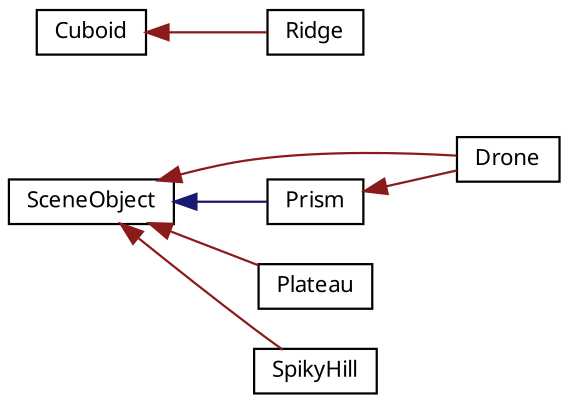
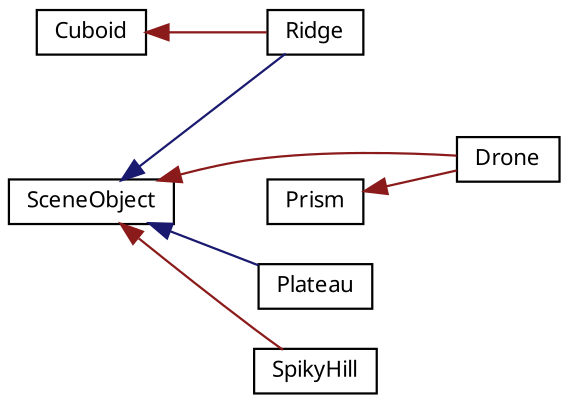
(232, 202) -> (213, 110)
(215, 248) -> (215, 248)
